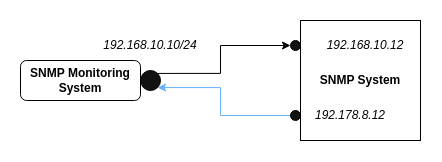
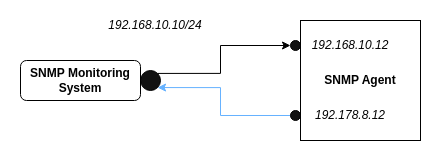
(151, 46) -> (156, 26)
(366, 46) -> (351, 46)
(361, 81) -> (361, 81)
